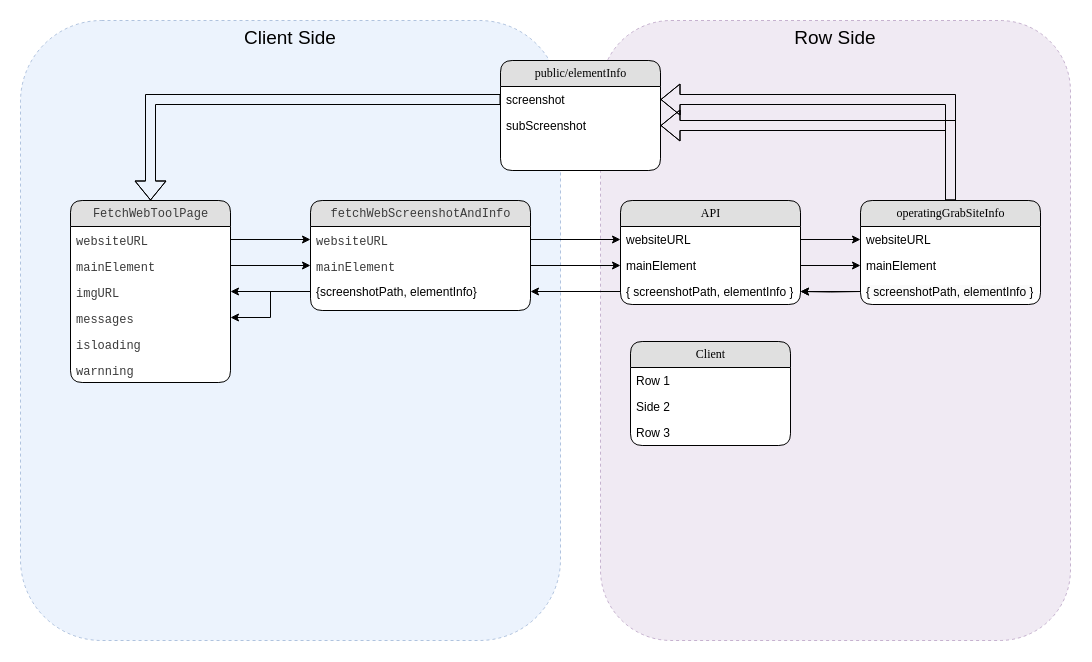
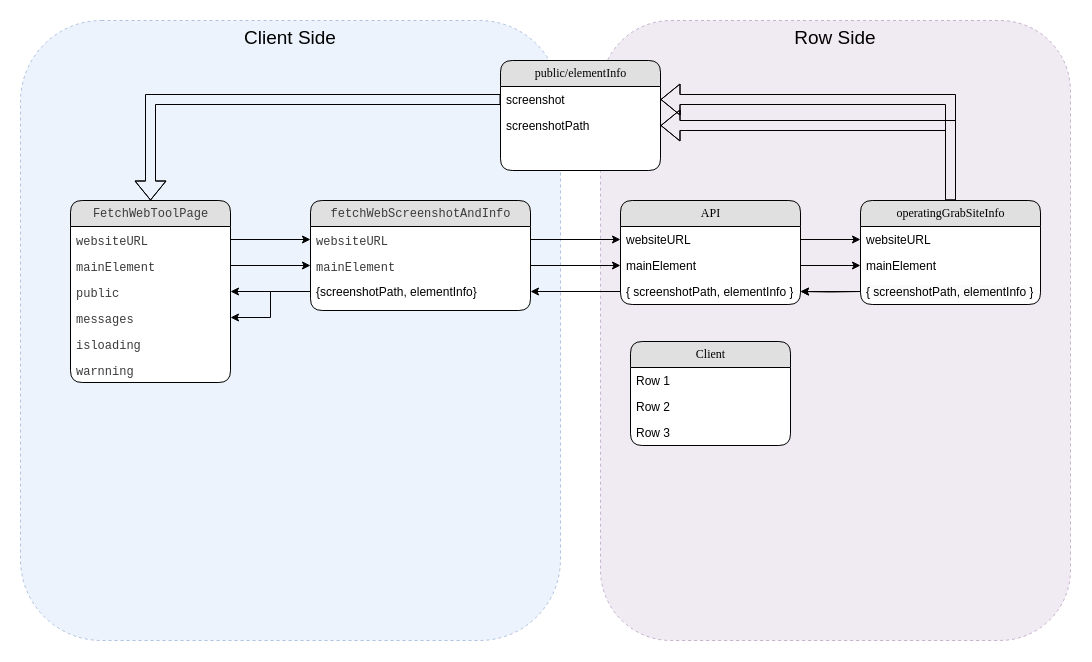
(550, 127) -> (554, 127)
(95, 293) -> (94, 293)
(654, 408) -> (652, 408)
